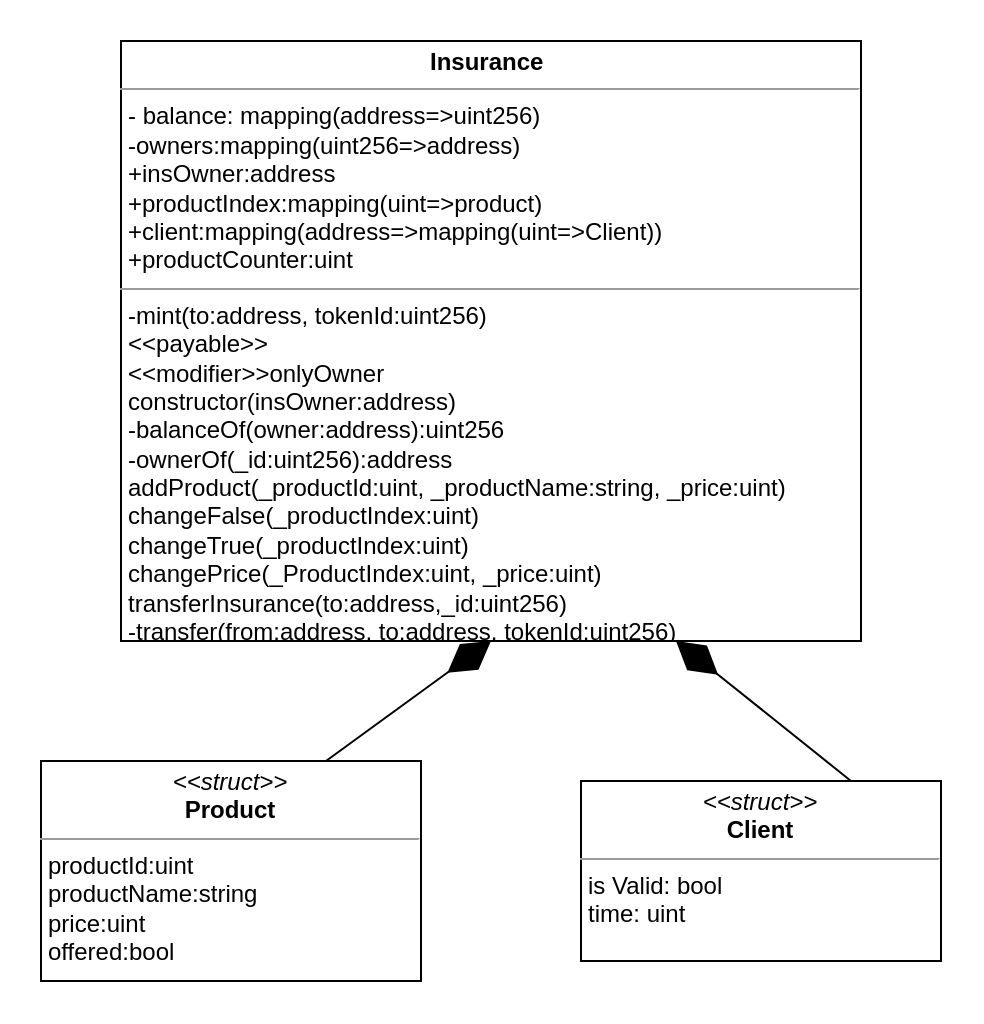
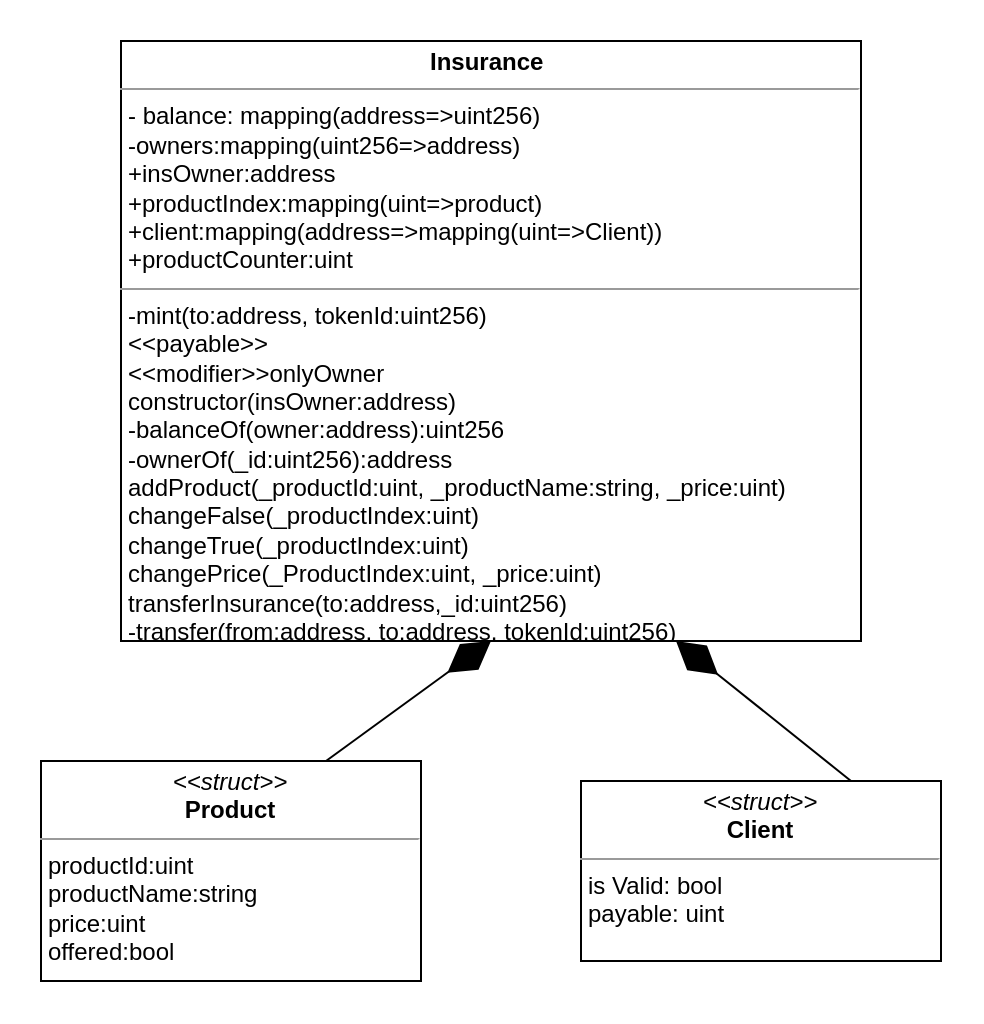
(653, 839) -> (656, 839)
